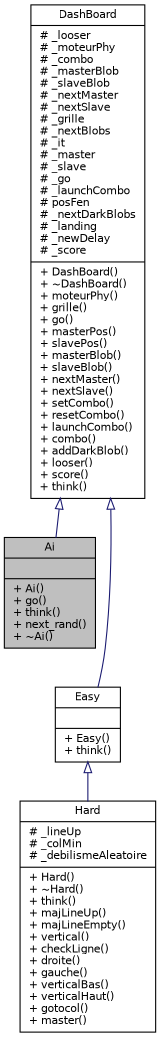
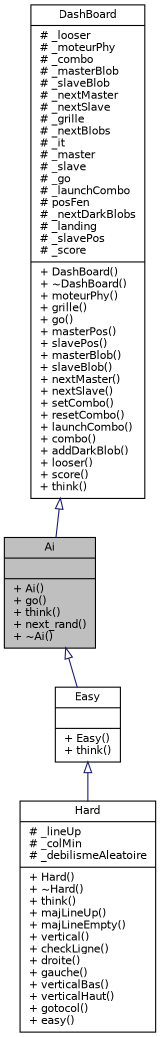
(75, 239) -> (73, 239)
(109, 599) -> (73, 673)
(58, 1021) -> (52, 1021)
